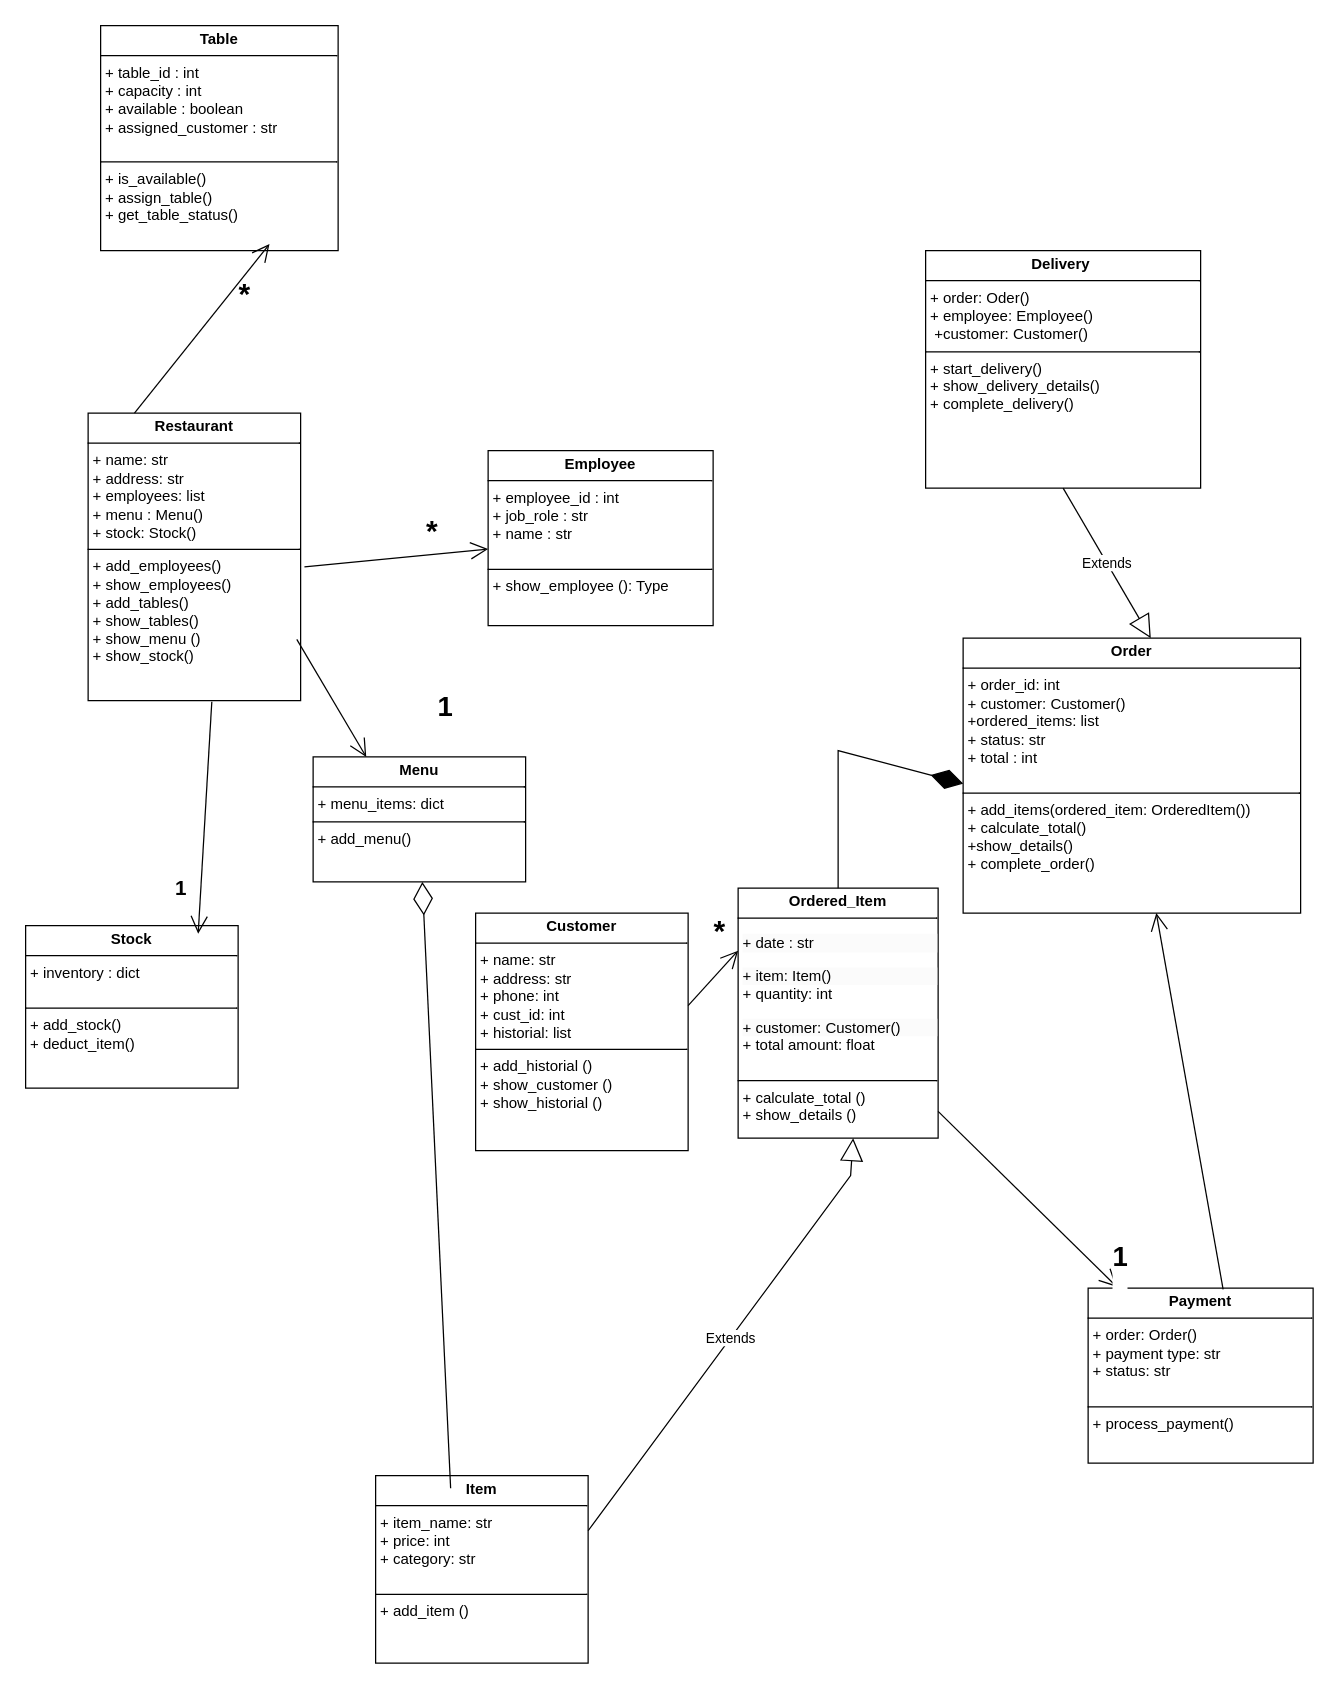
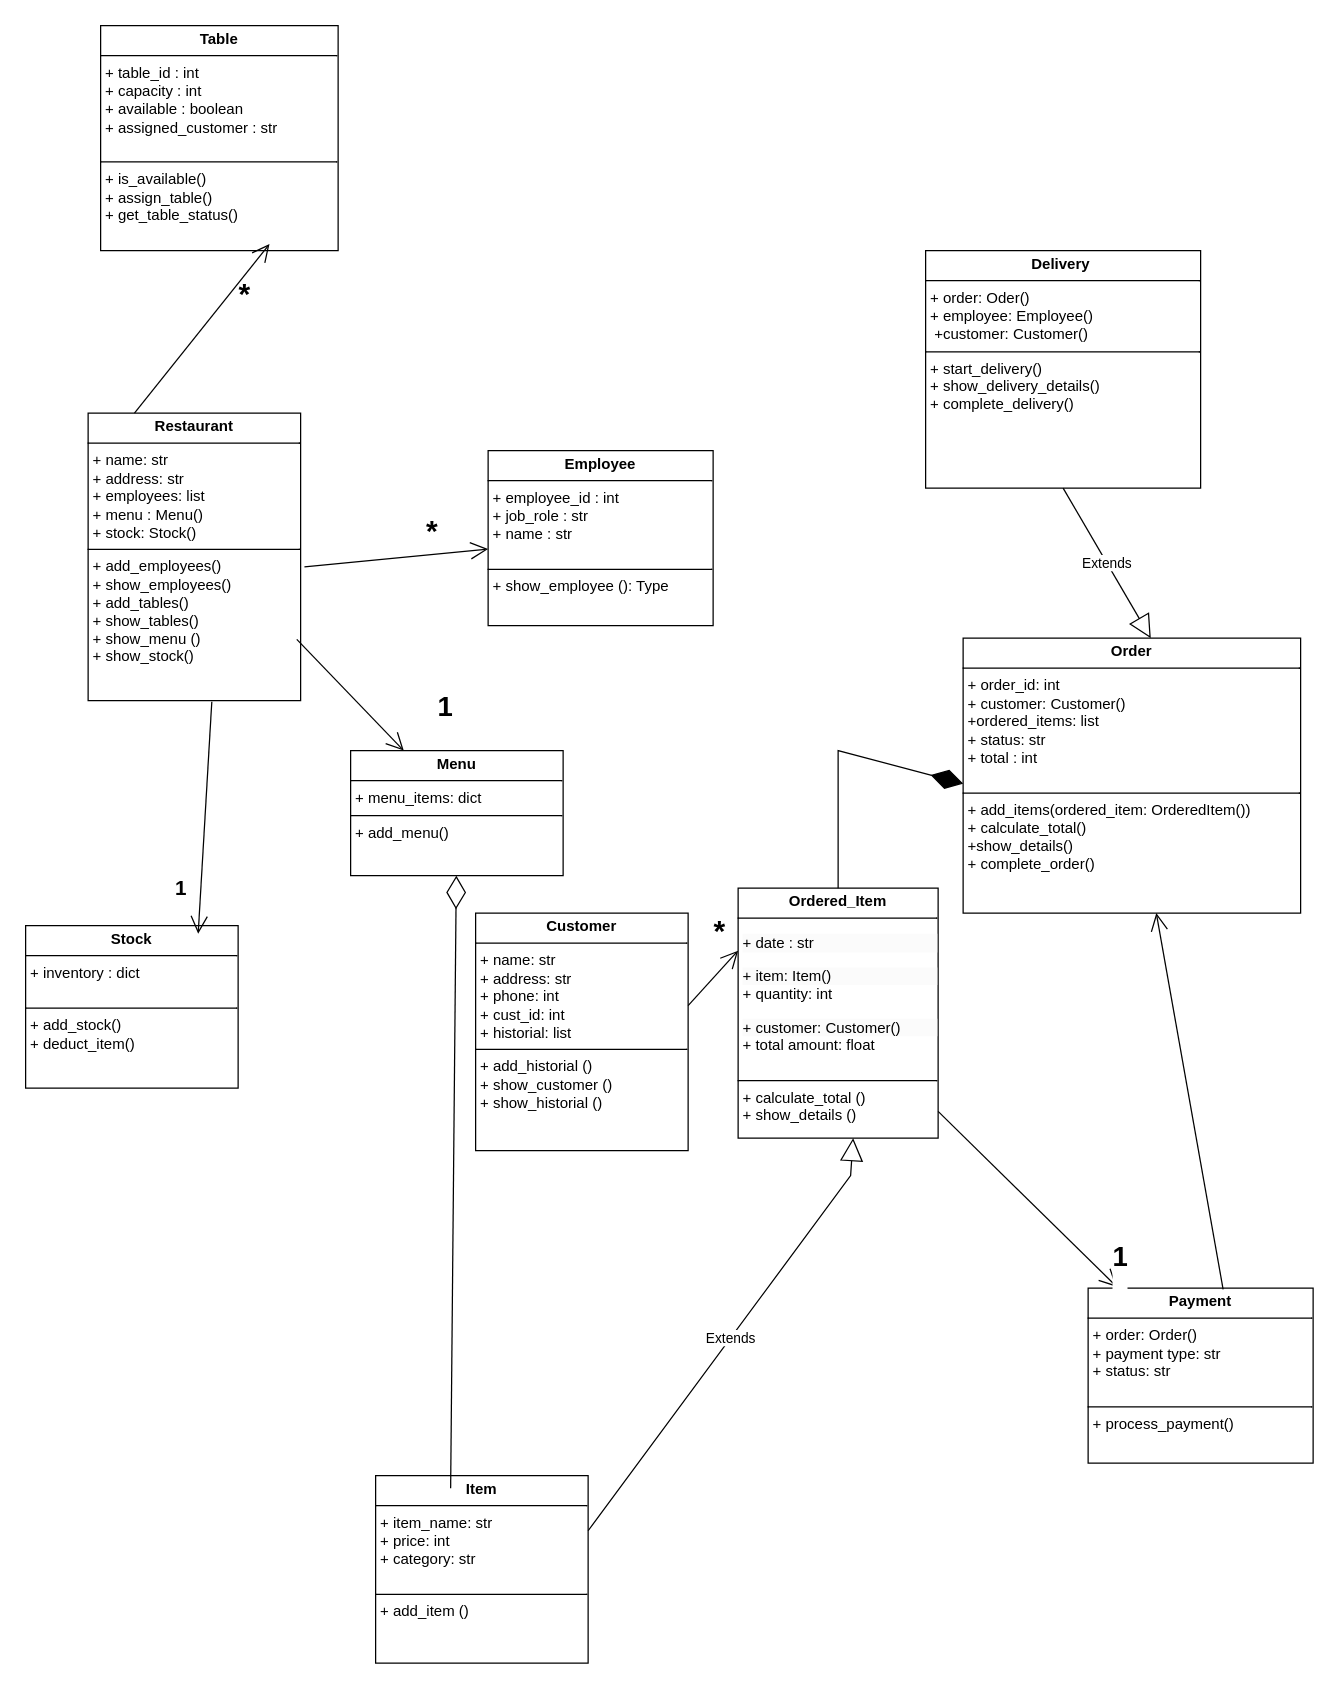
(419, 819) -> (457, 813)
